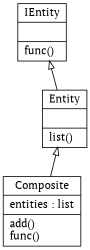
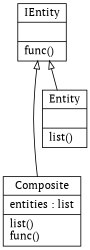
(53, 166) -> (34, 123)
(22, 224) -> (22, 224)
